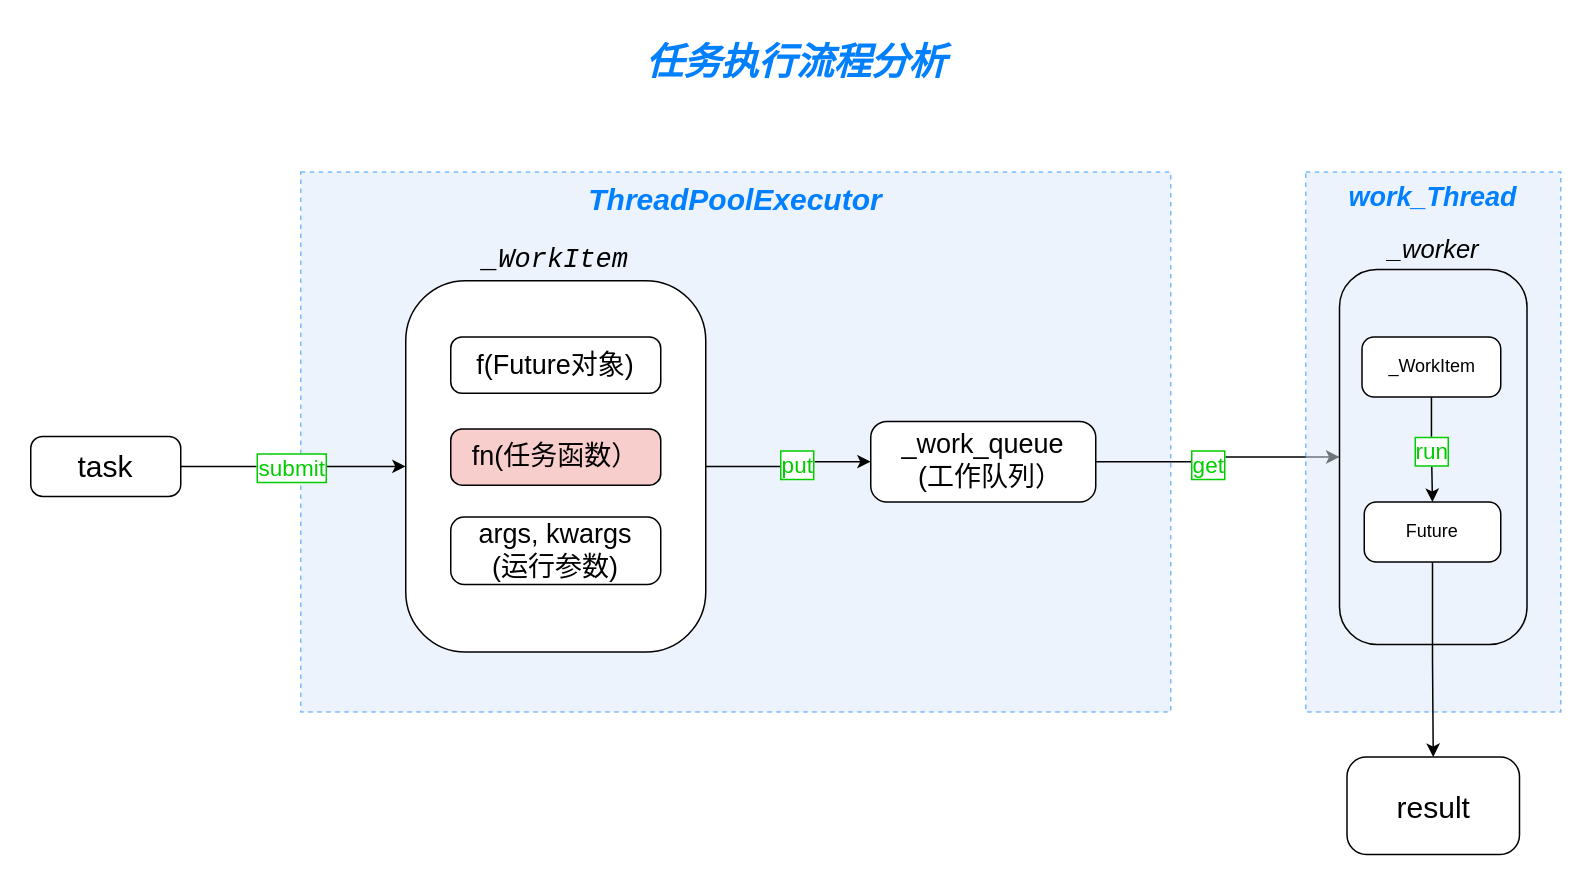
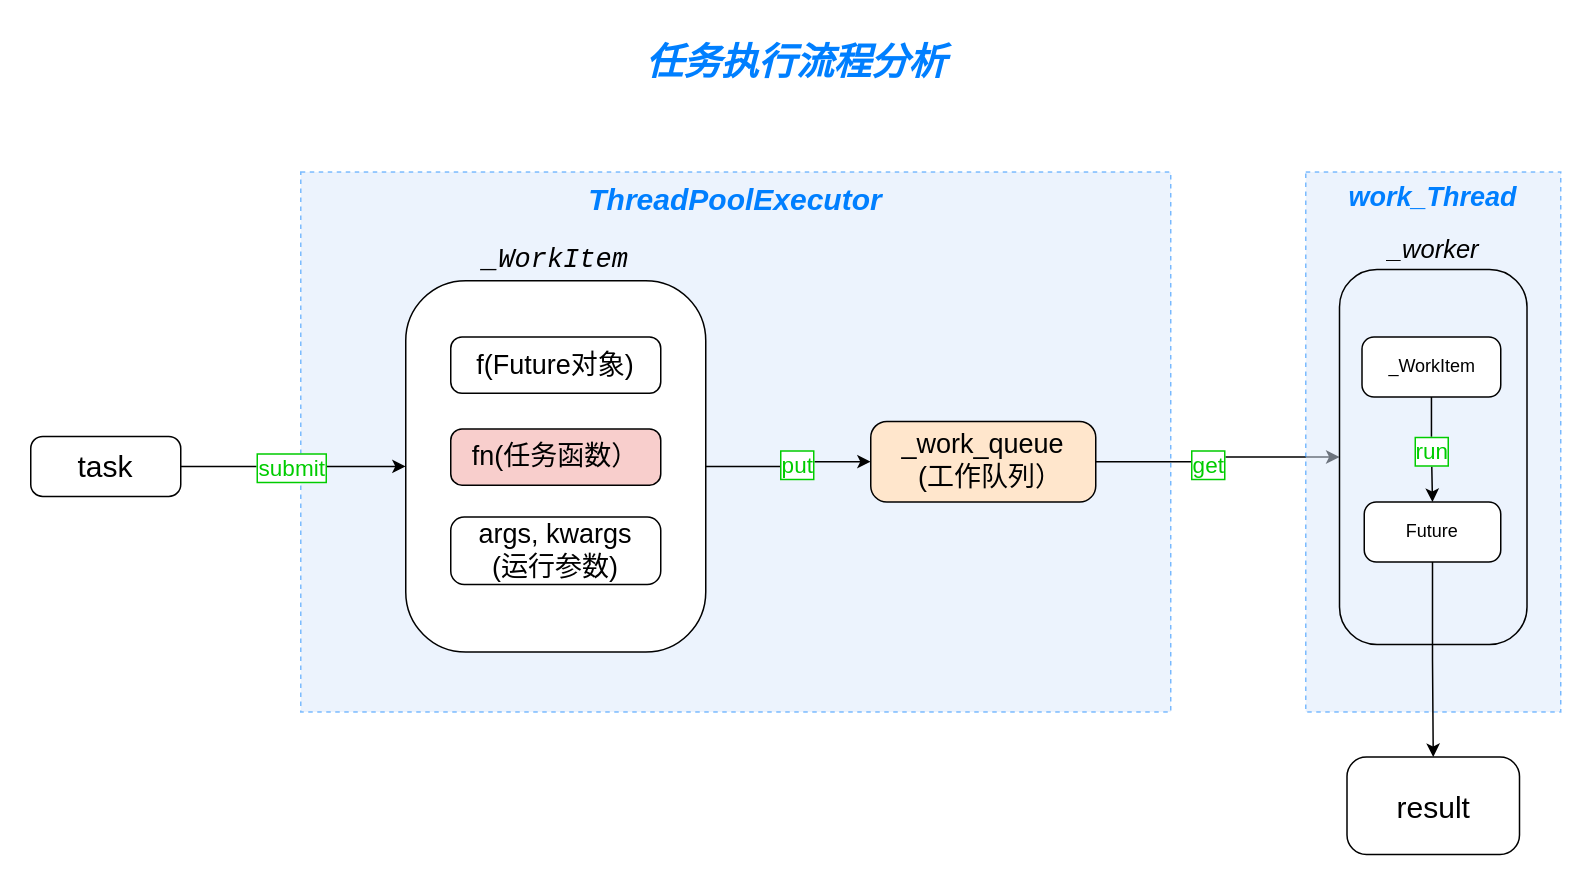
(983, 461) -> (983, 461)
